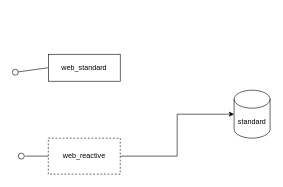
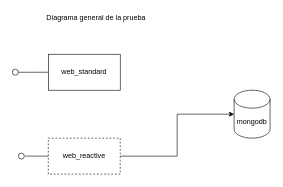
none -> (96, 18)
(84, 68) -> (84, 72)
(252, 122) -> (252, 122)
